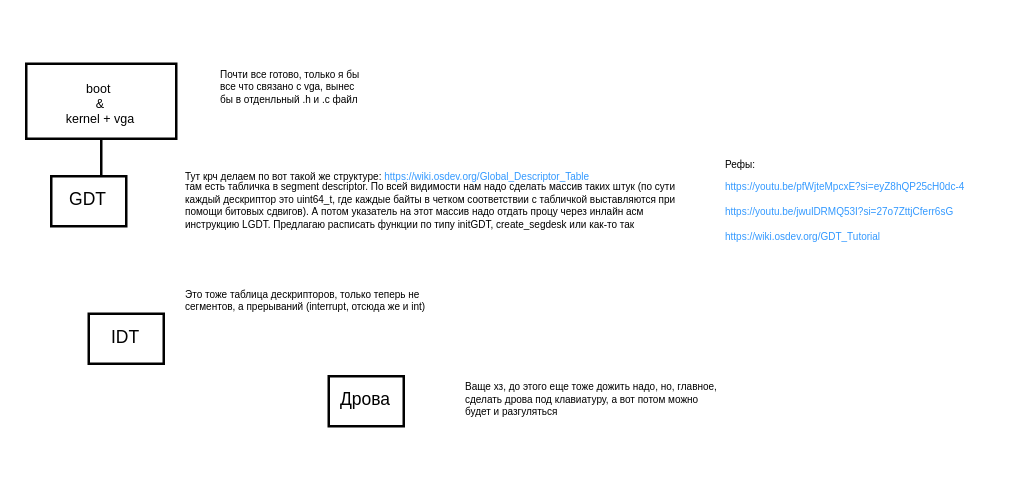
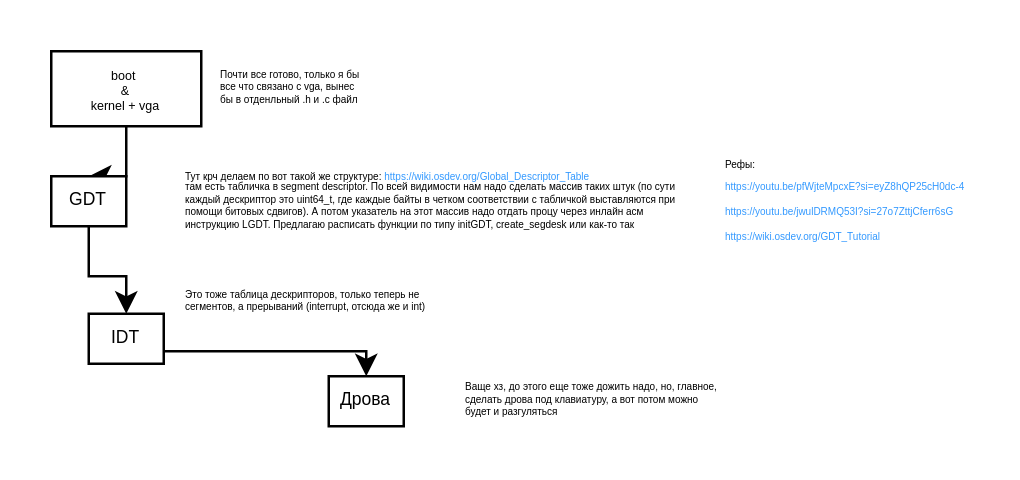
(101, 101) -> (126, 89)
none -> (93, 276)
none -> (269, 351)
